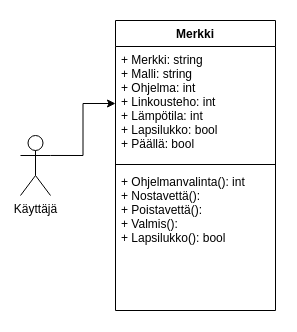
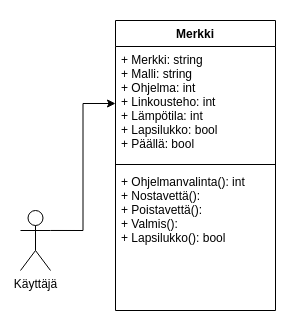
(36, 166) -> (36, 241)
